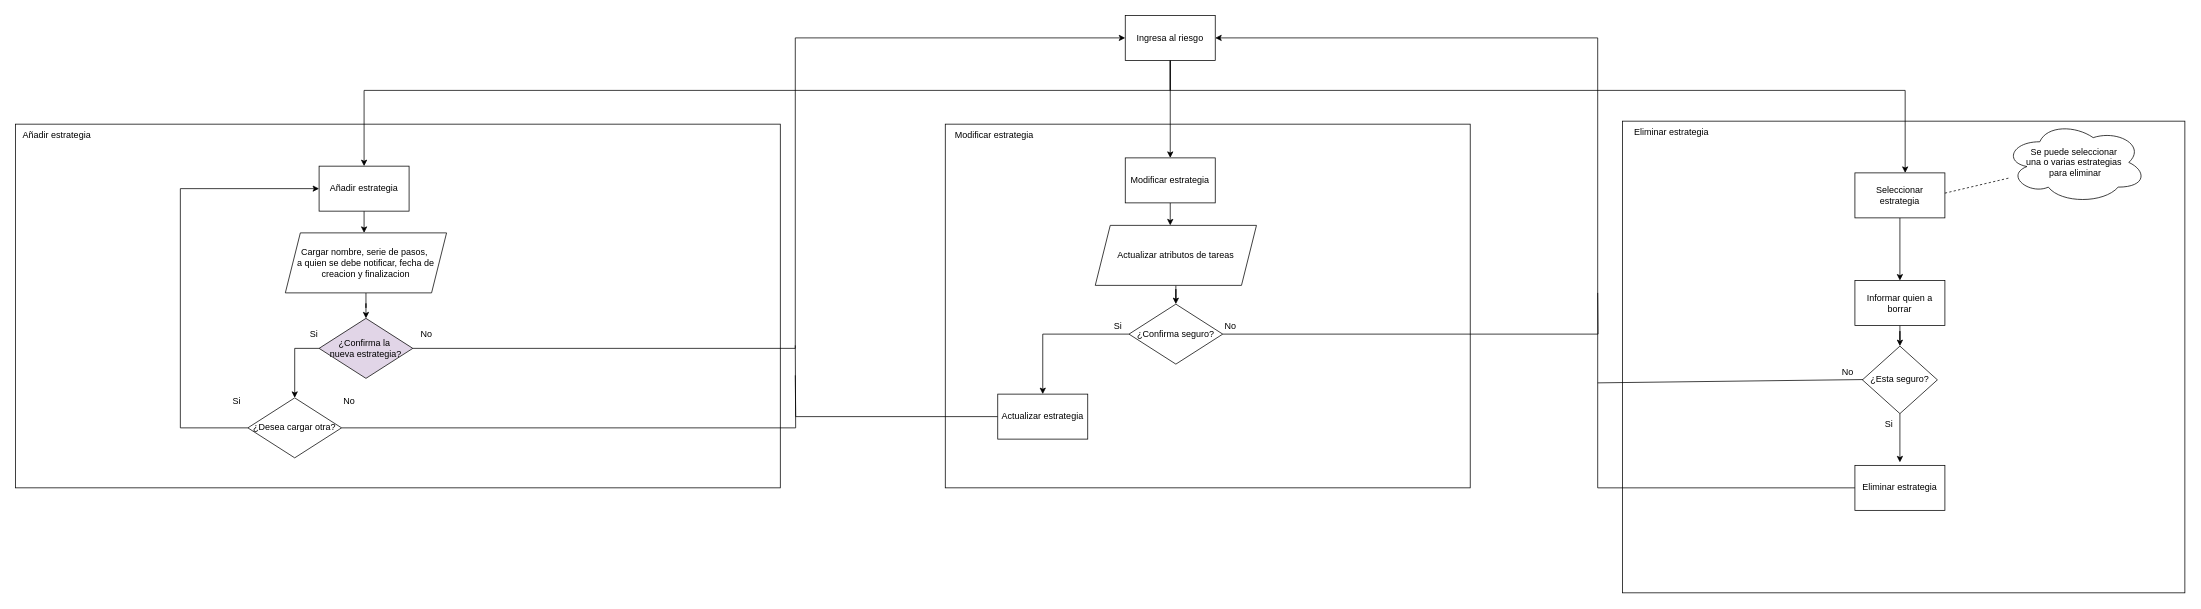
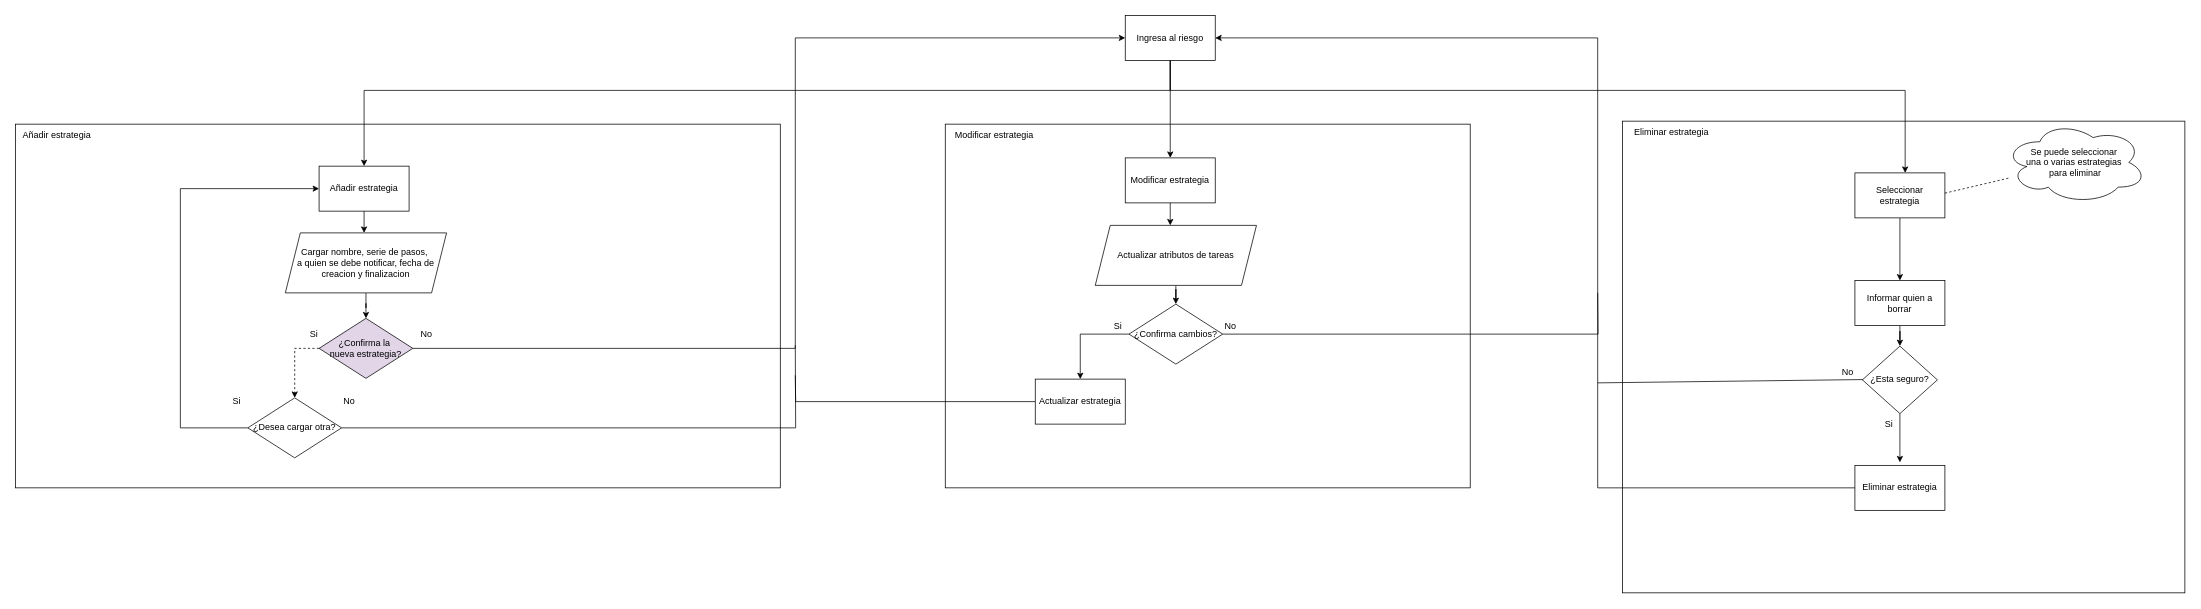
(1176, 334) -> (1176, 334)
(295, 359) -> (295, 359)
(1043, 417) -> (1080, 402)
